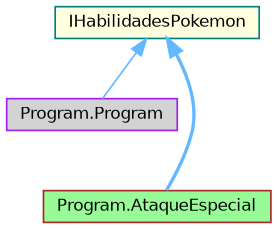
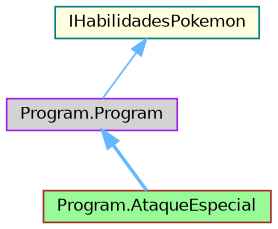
(193, 123) -> (130, 167)
